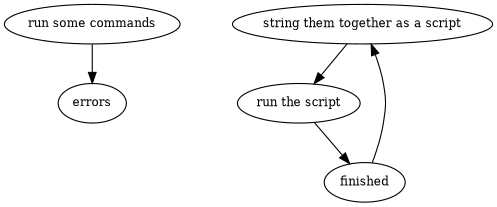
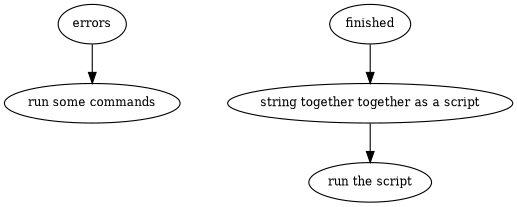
(363, 24) -> (370, 103)
(92, 58) -> (92, 58)
(328, 139) -> none
